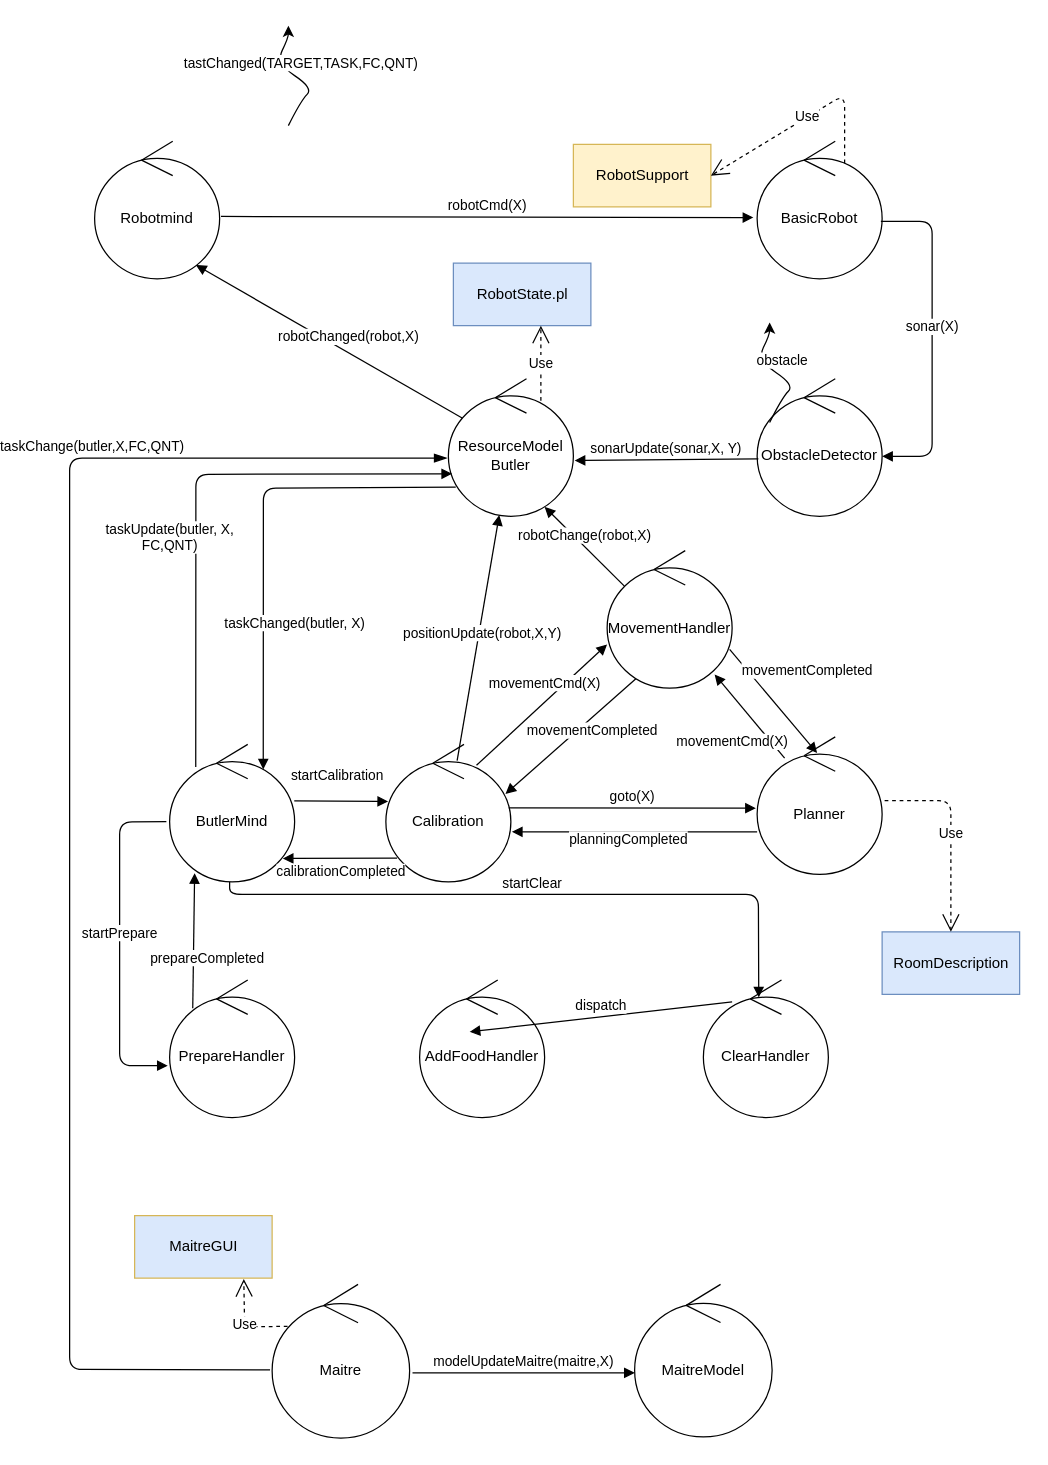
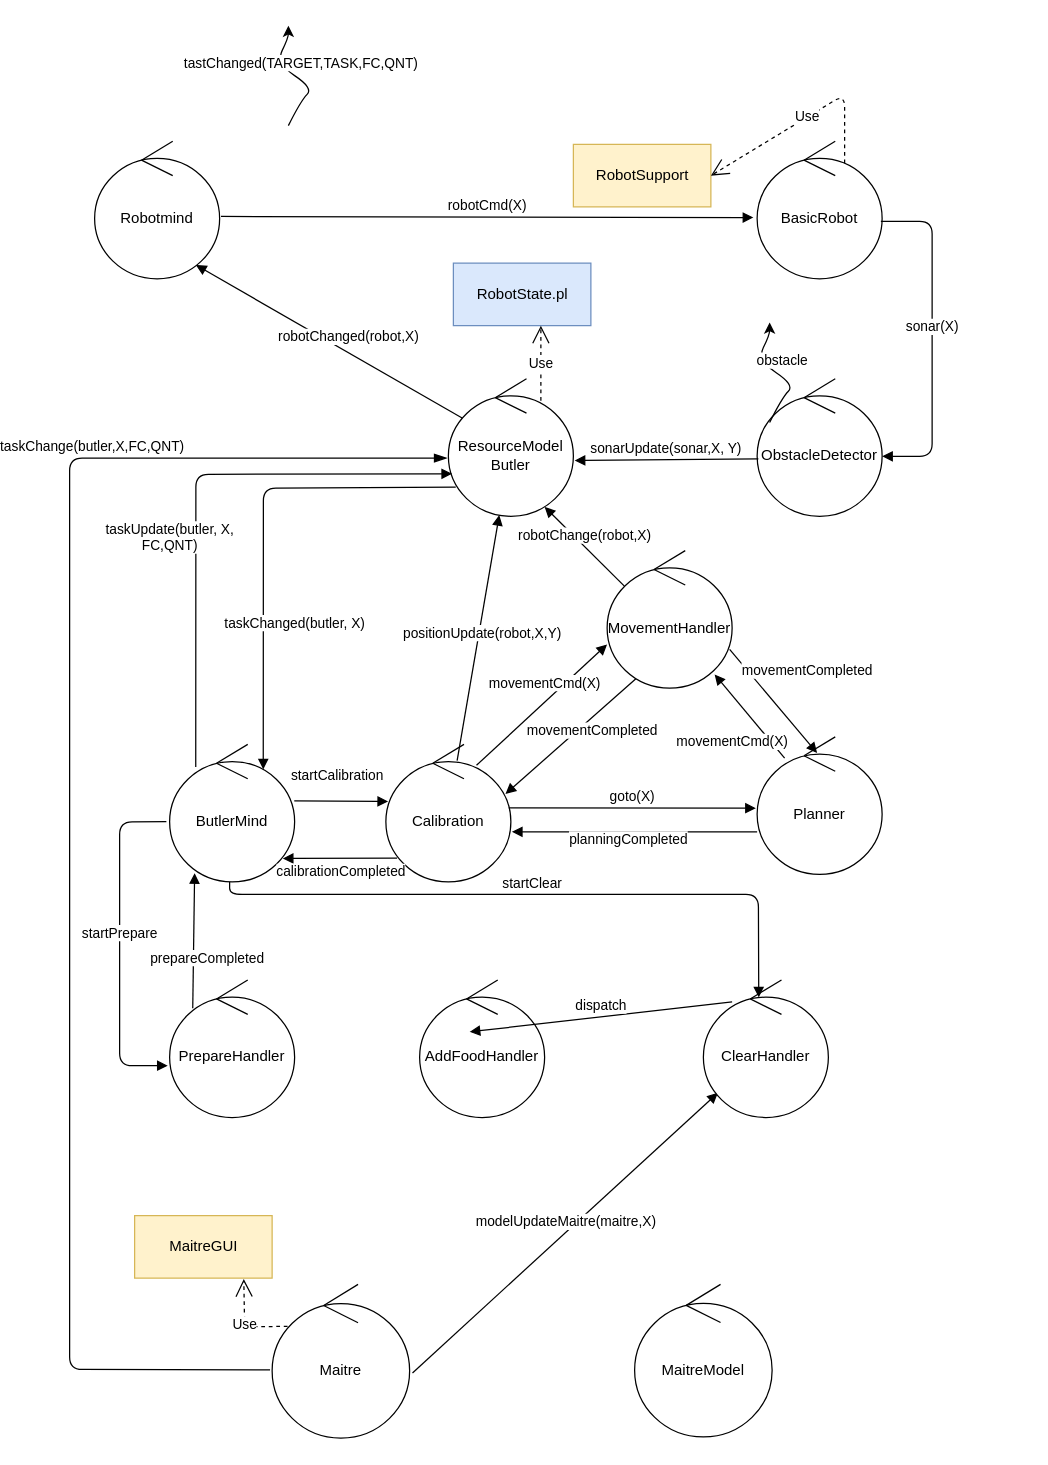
(951, 837) -> none
(951, 963) -> none
(203, 1247) -> (203, 1247)
(518, 1373) -> (561, 1236)
